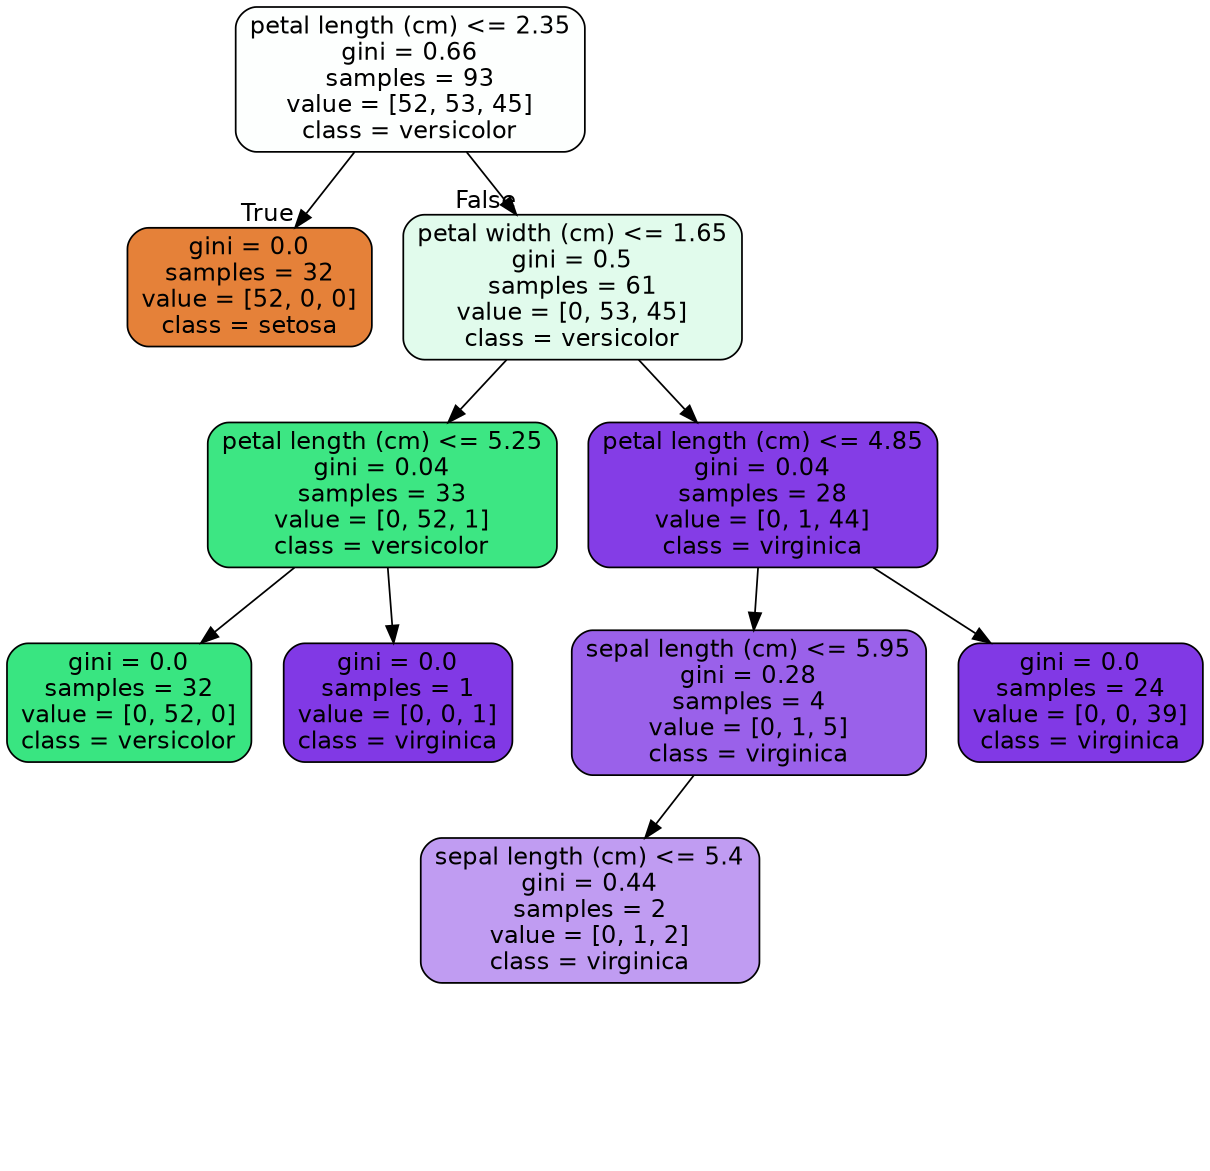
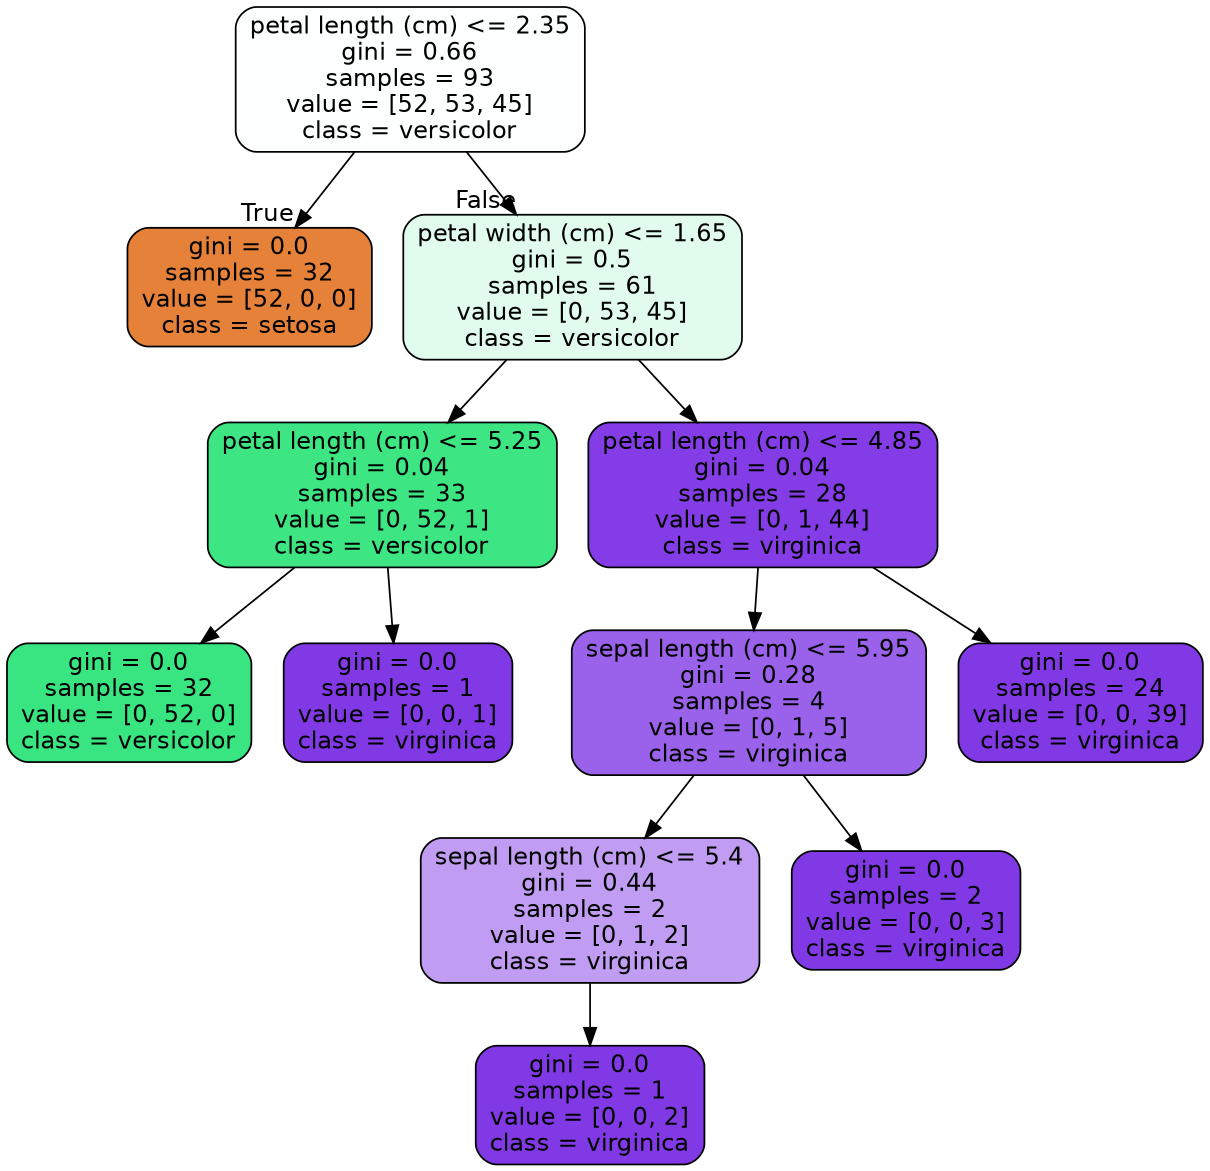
none -> (906, 910)
none -> (590, 1105)
